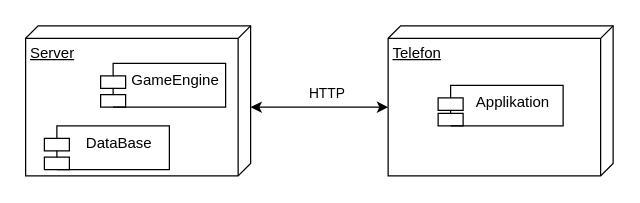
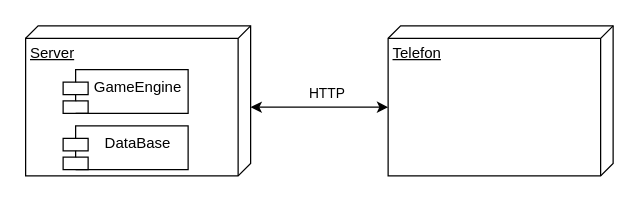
(163, 85) -> (126, 91)
(501, 105) -> none
(107, 148) -> (126, 148)
